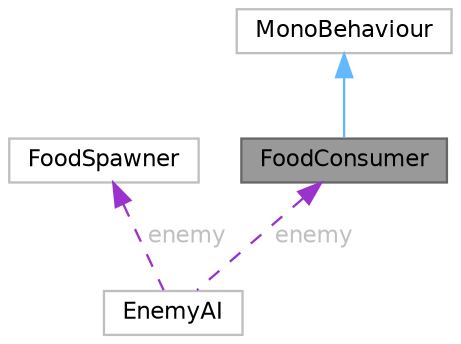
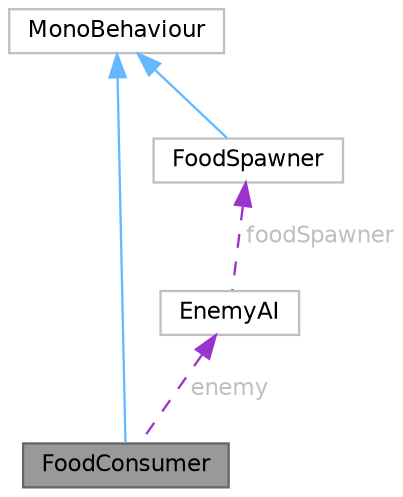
none -> (191, 104)
(184, 237) -> (316, 237)
(250, 244) -> (171, 399)
